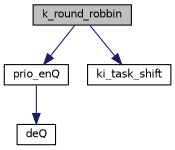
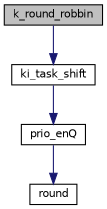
(63, 41) -> (53, 99)
(36, 135) -> (53, 194)
